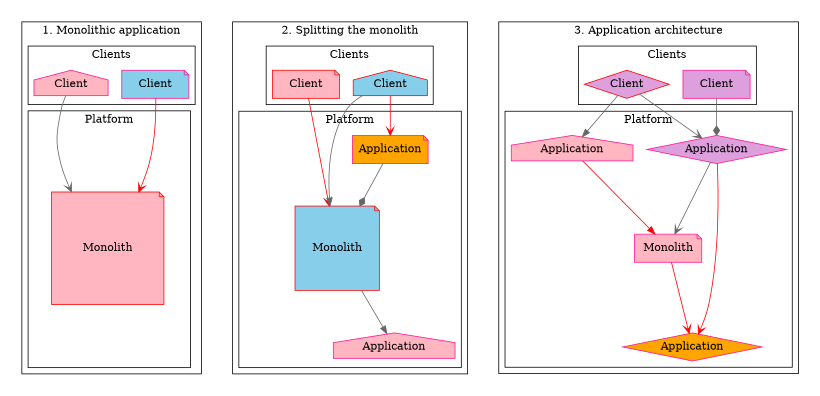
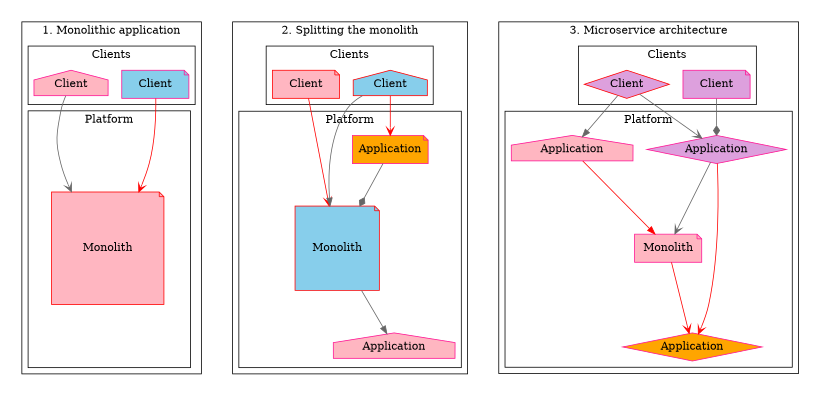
(649, 31) -> (649, 31)
